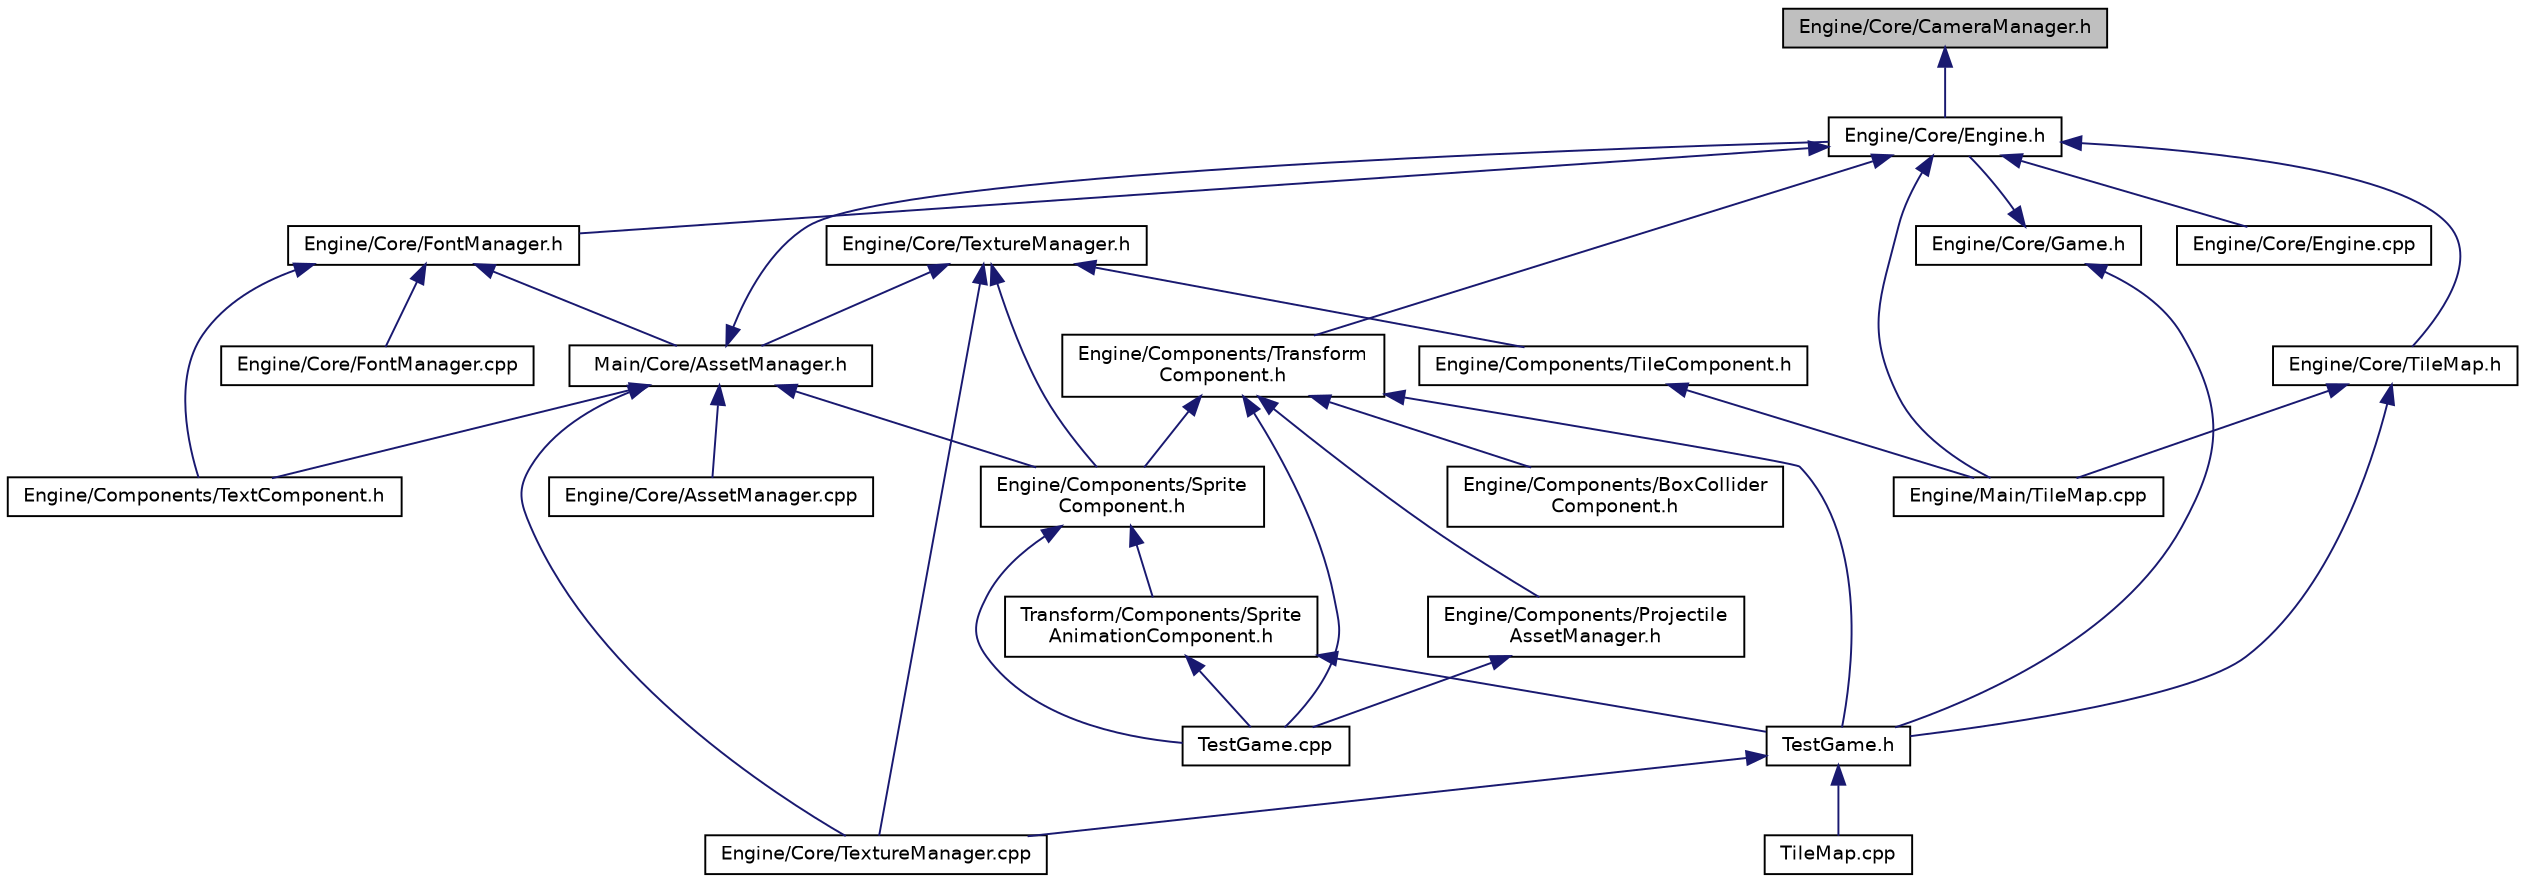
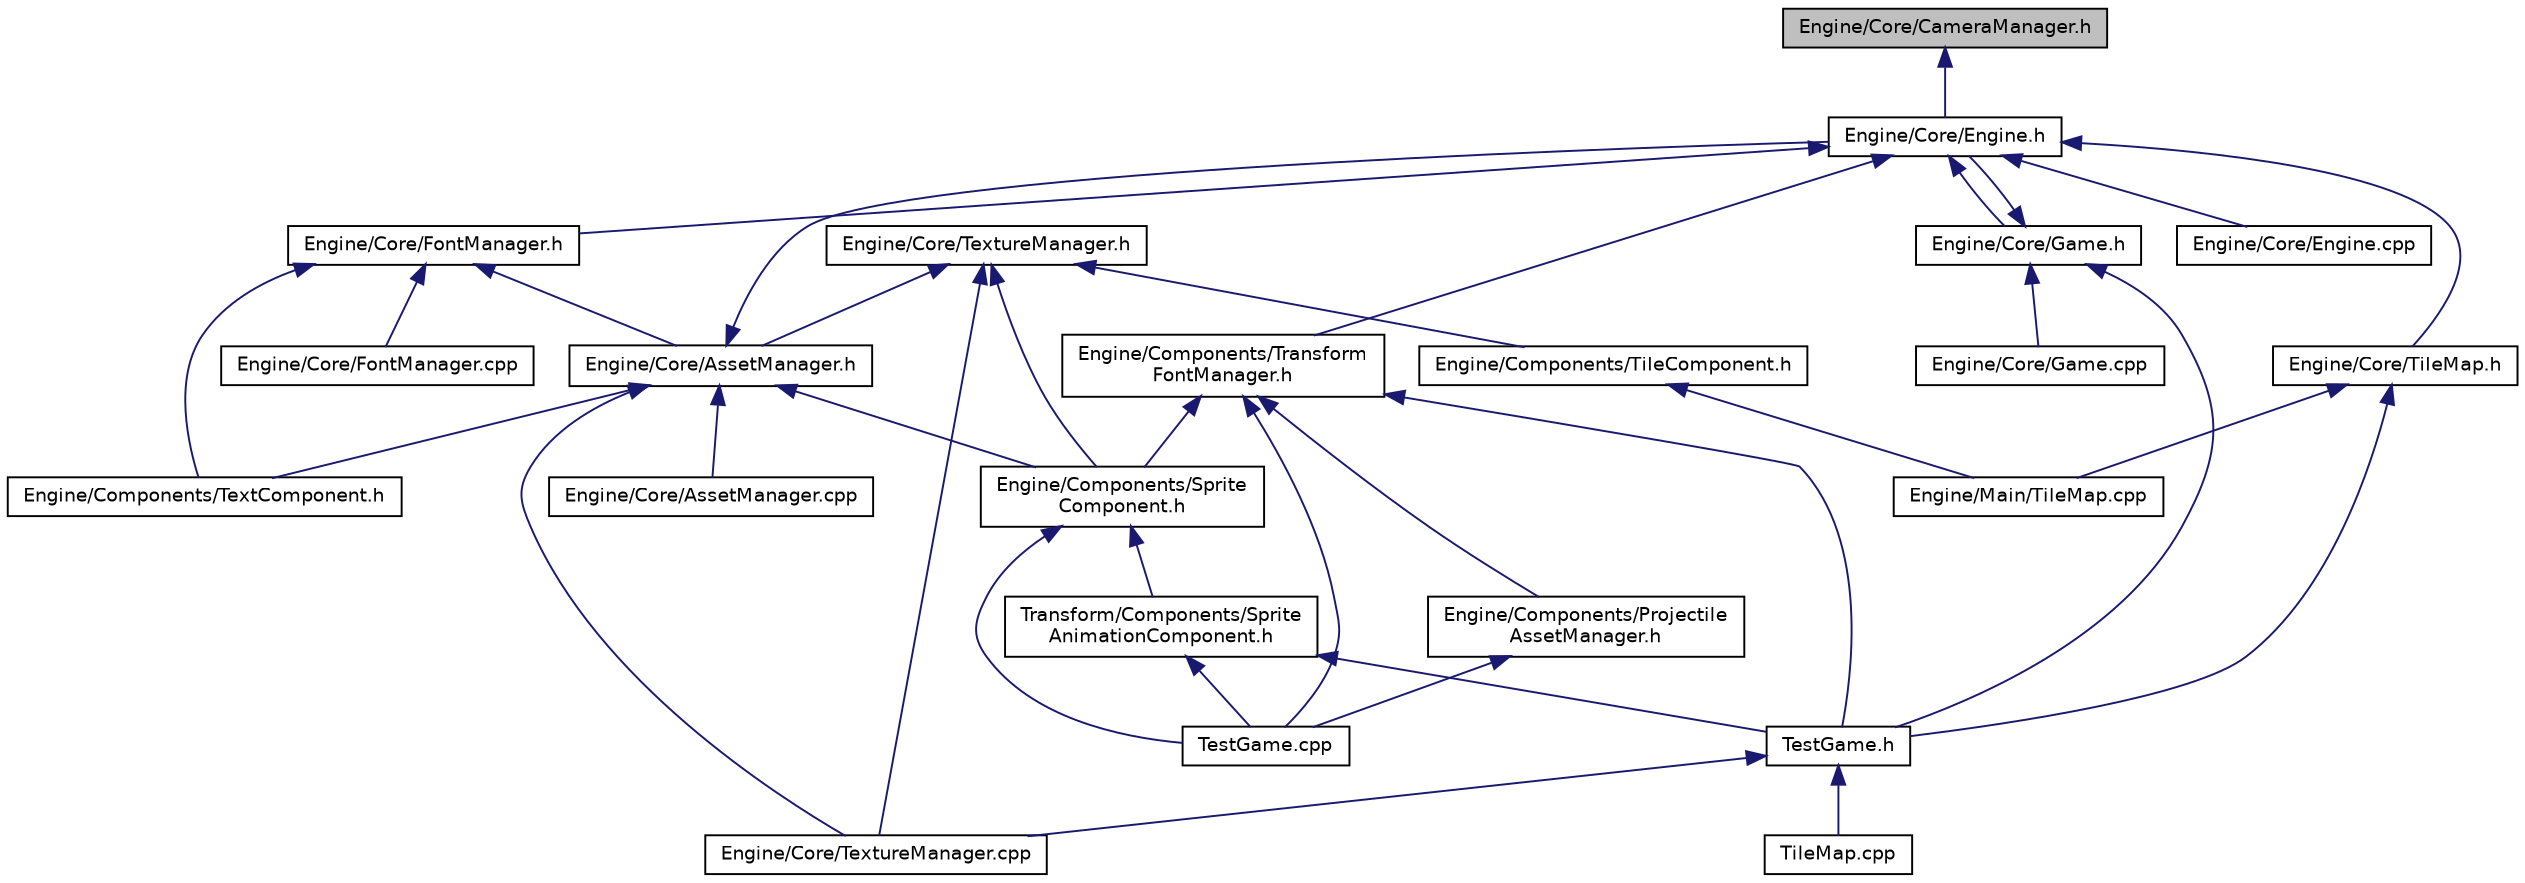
(1881, 345) -> (1981, 200)
(721, 366) -> (721, 366)
(1223, 366) -> (1223, 366)
none -> (2040, 366)
(1615, 497) -> none
